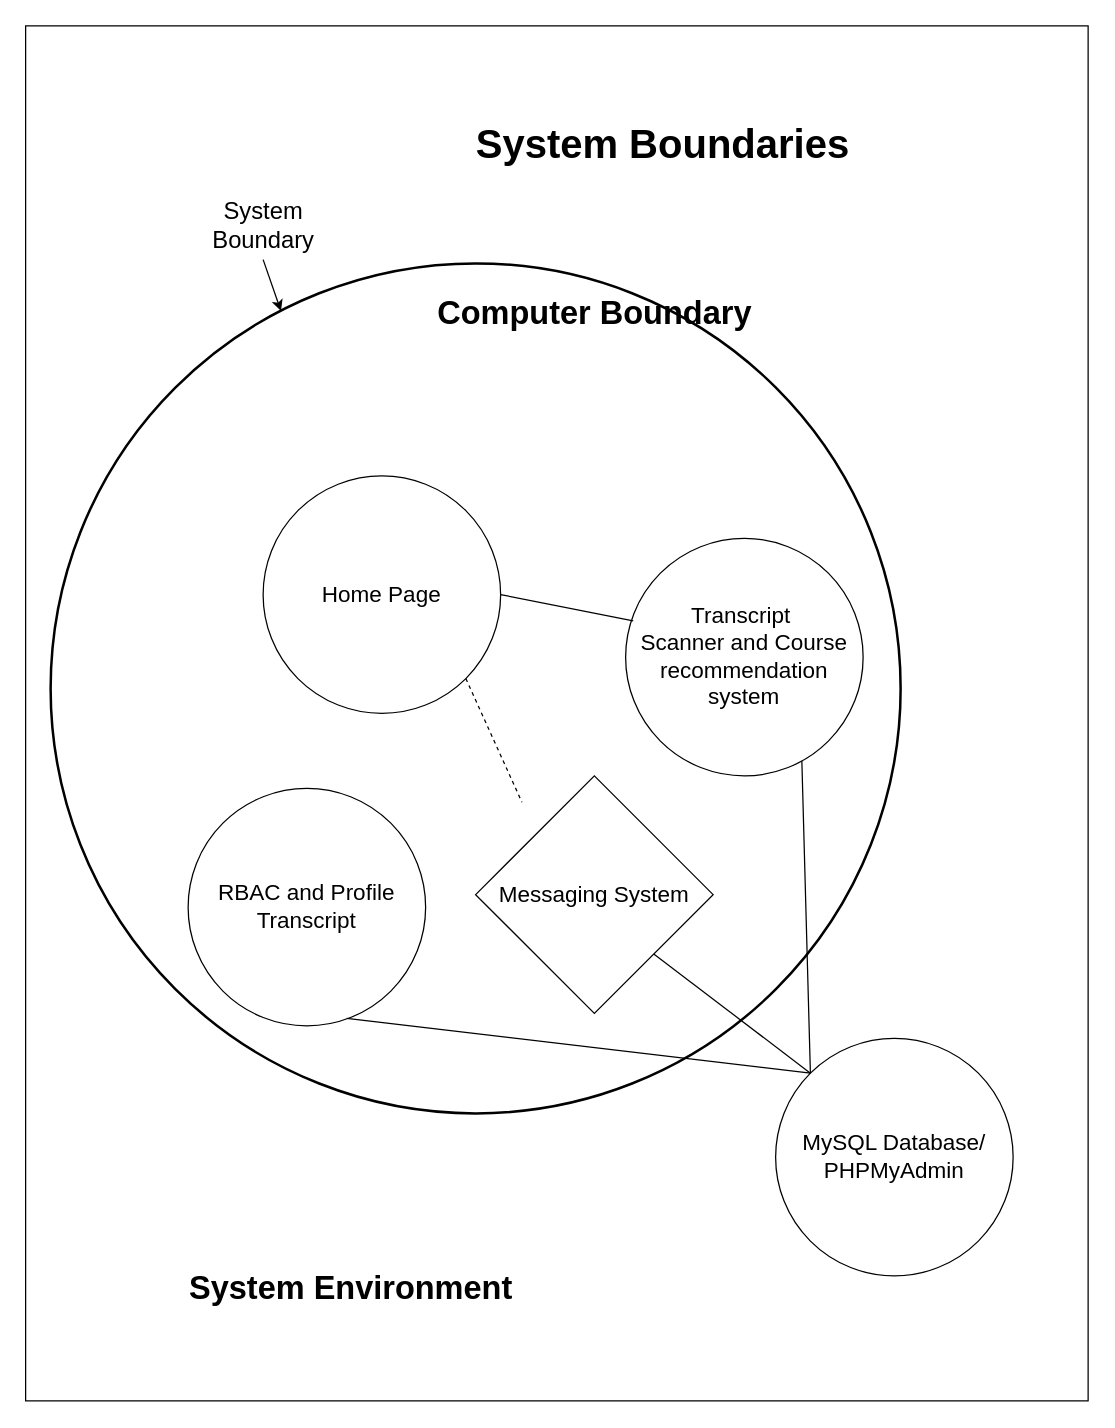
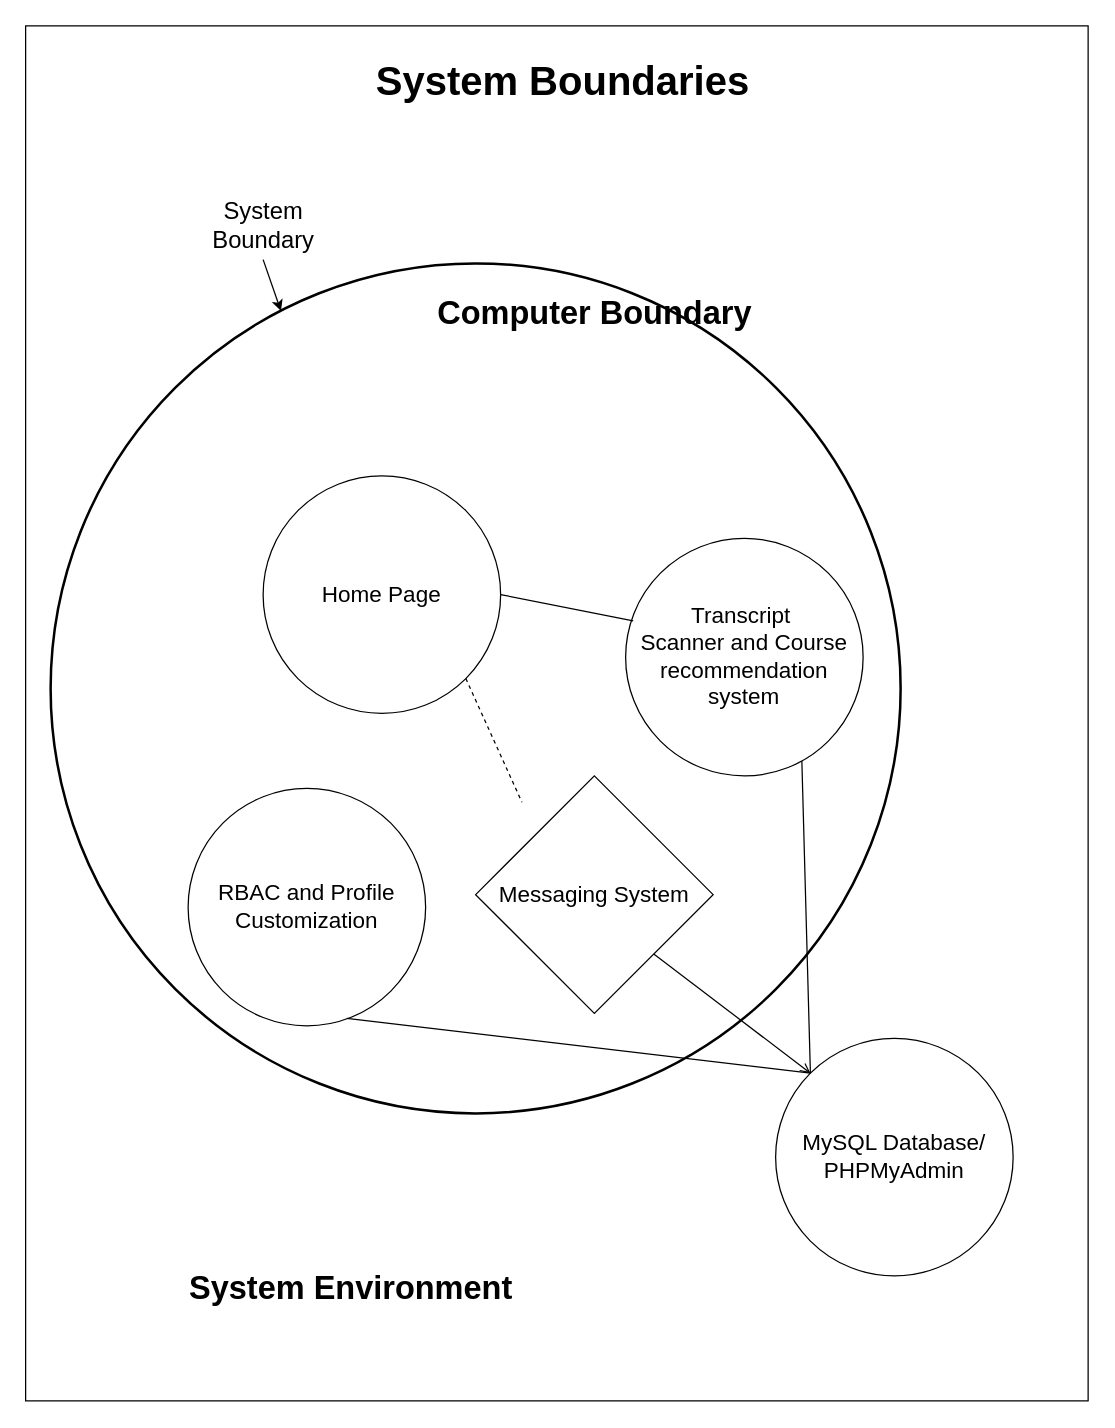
(657, 144) -> (557, 82)
(307, 907) -> (307, 907)
(805, 1069) -> (804, 1068)
